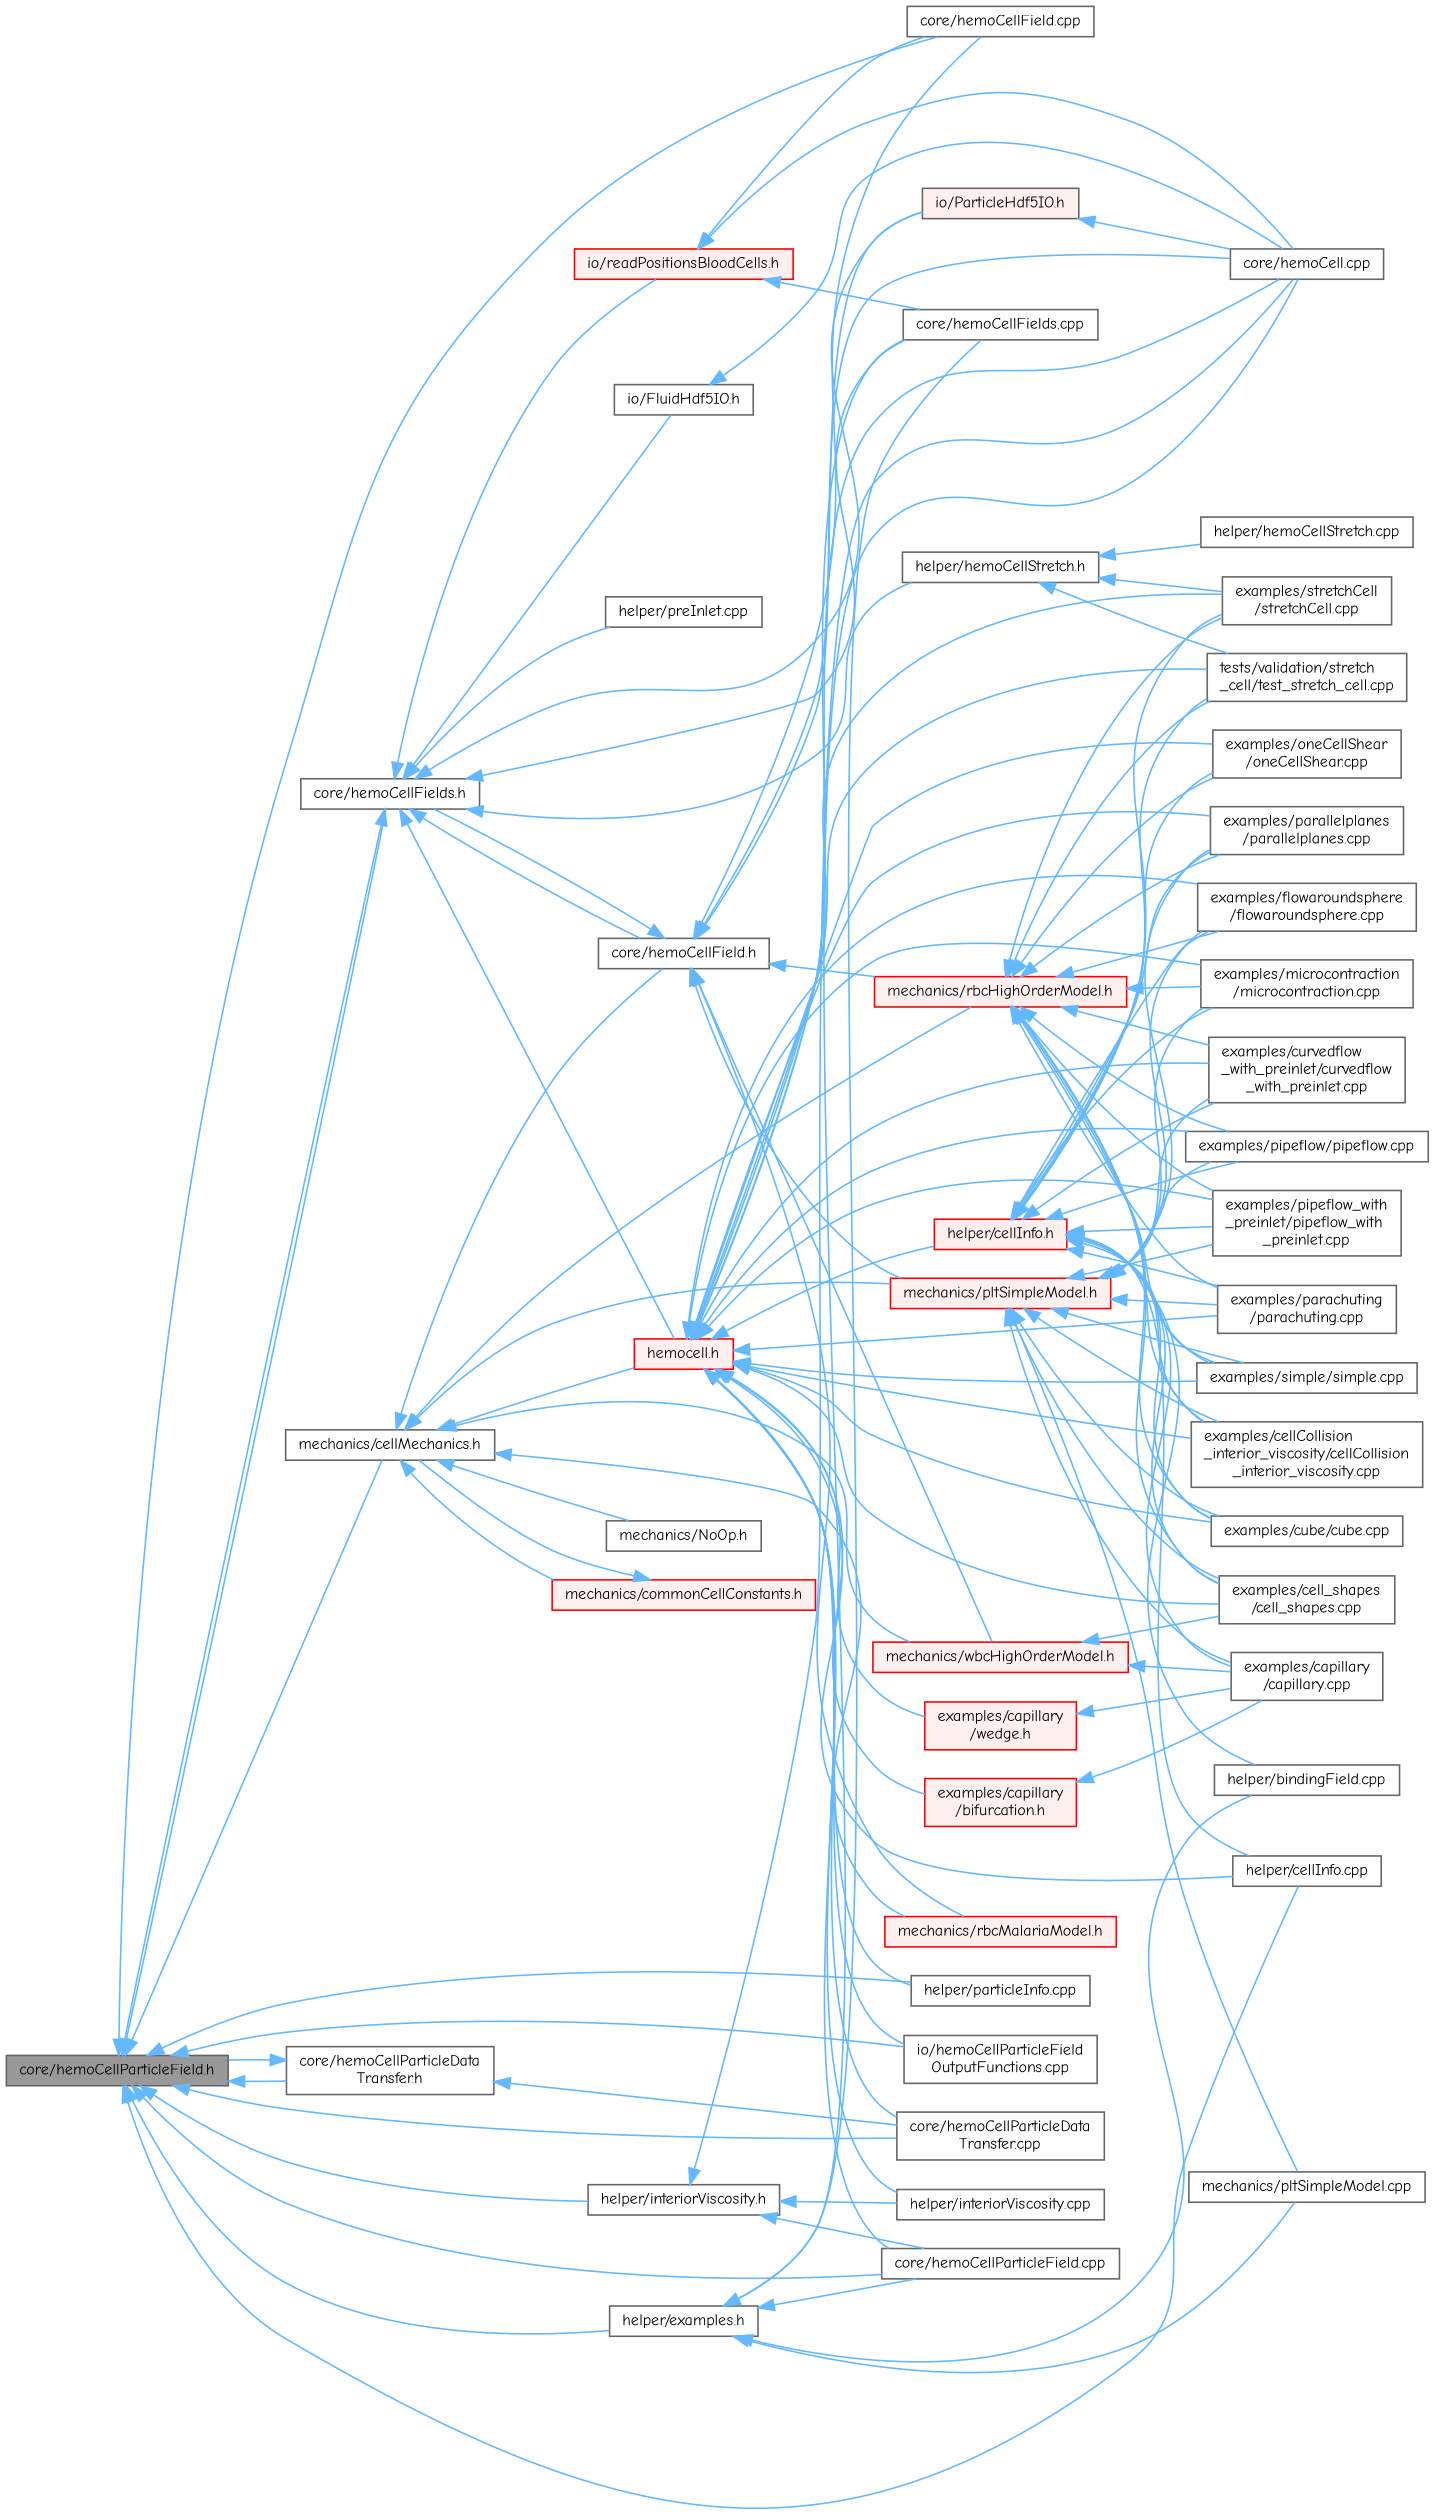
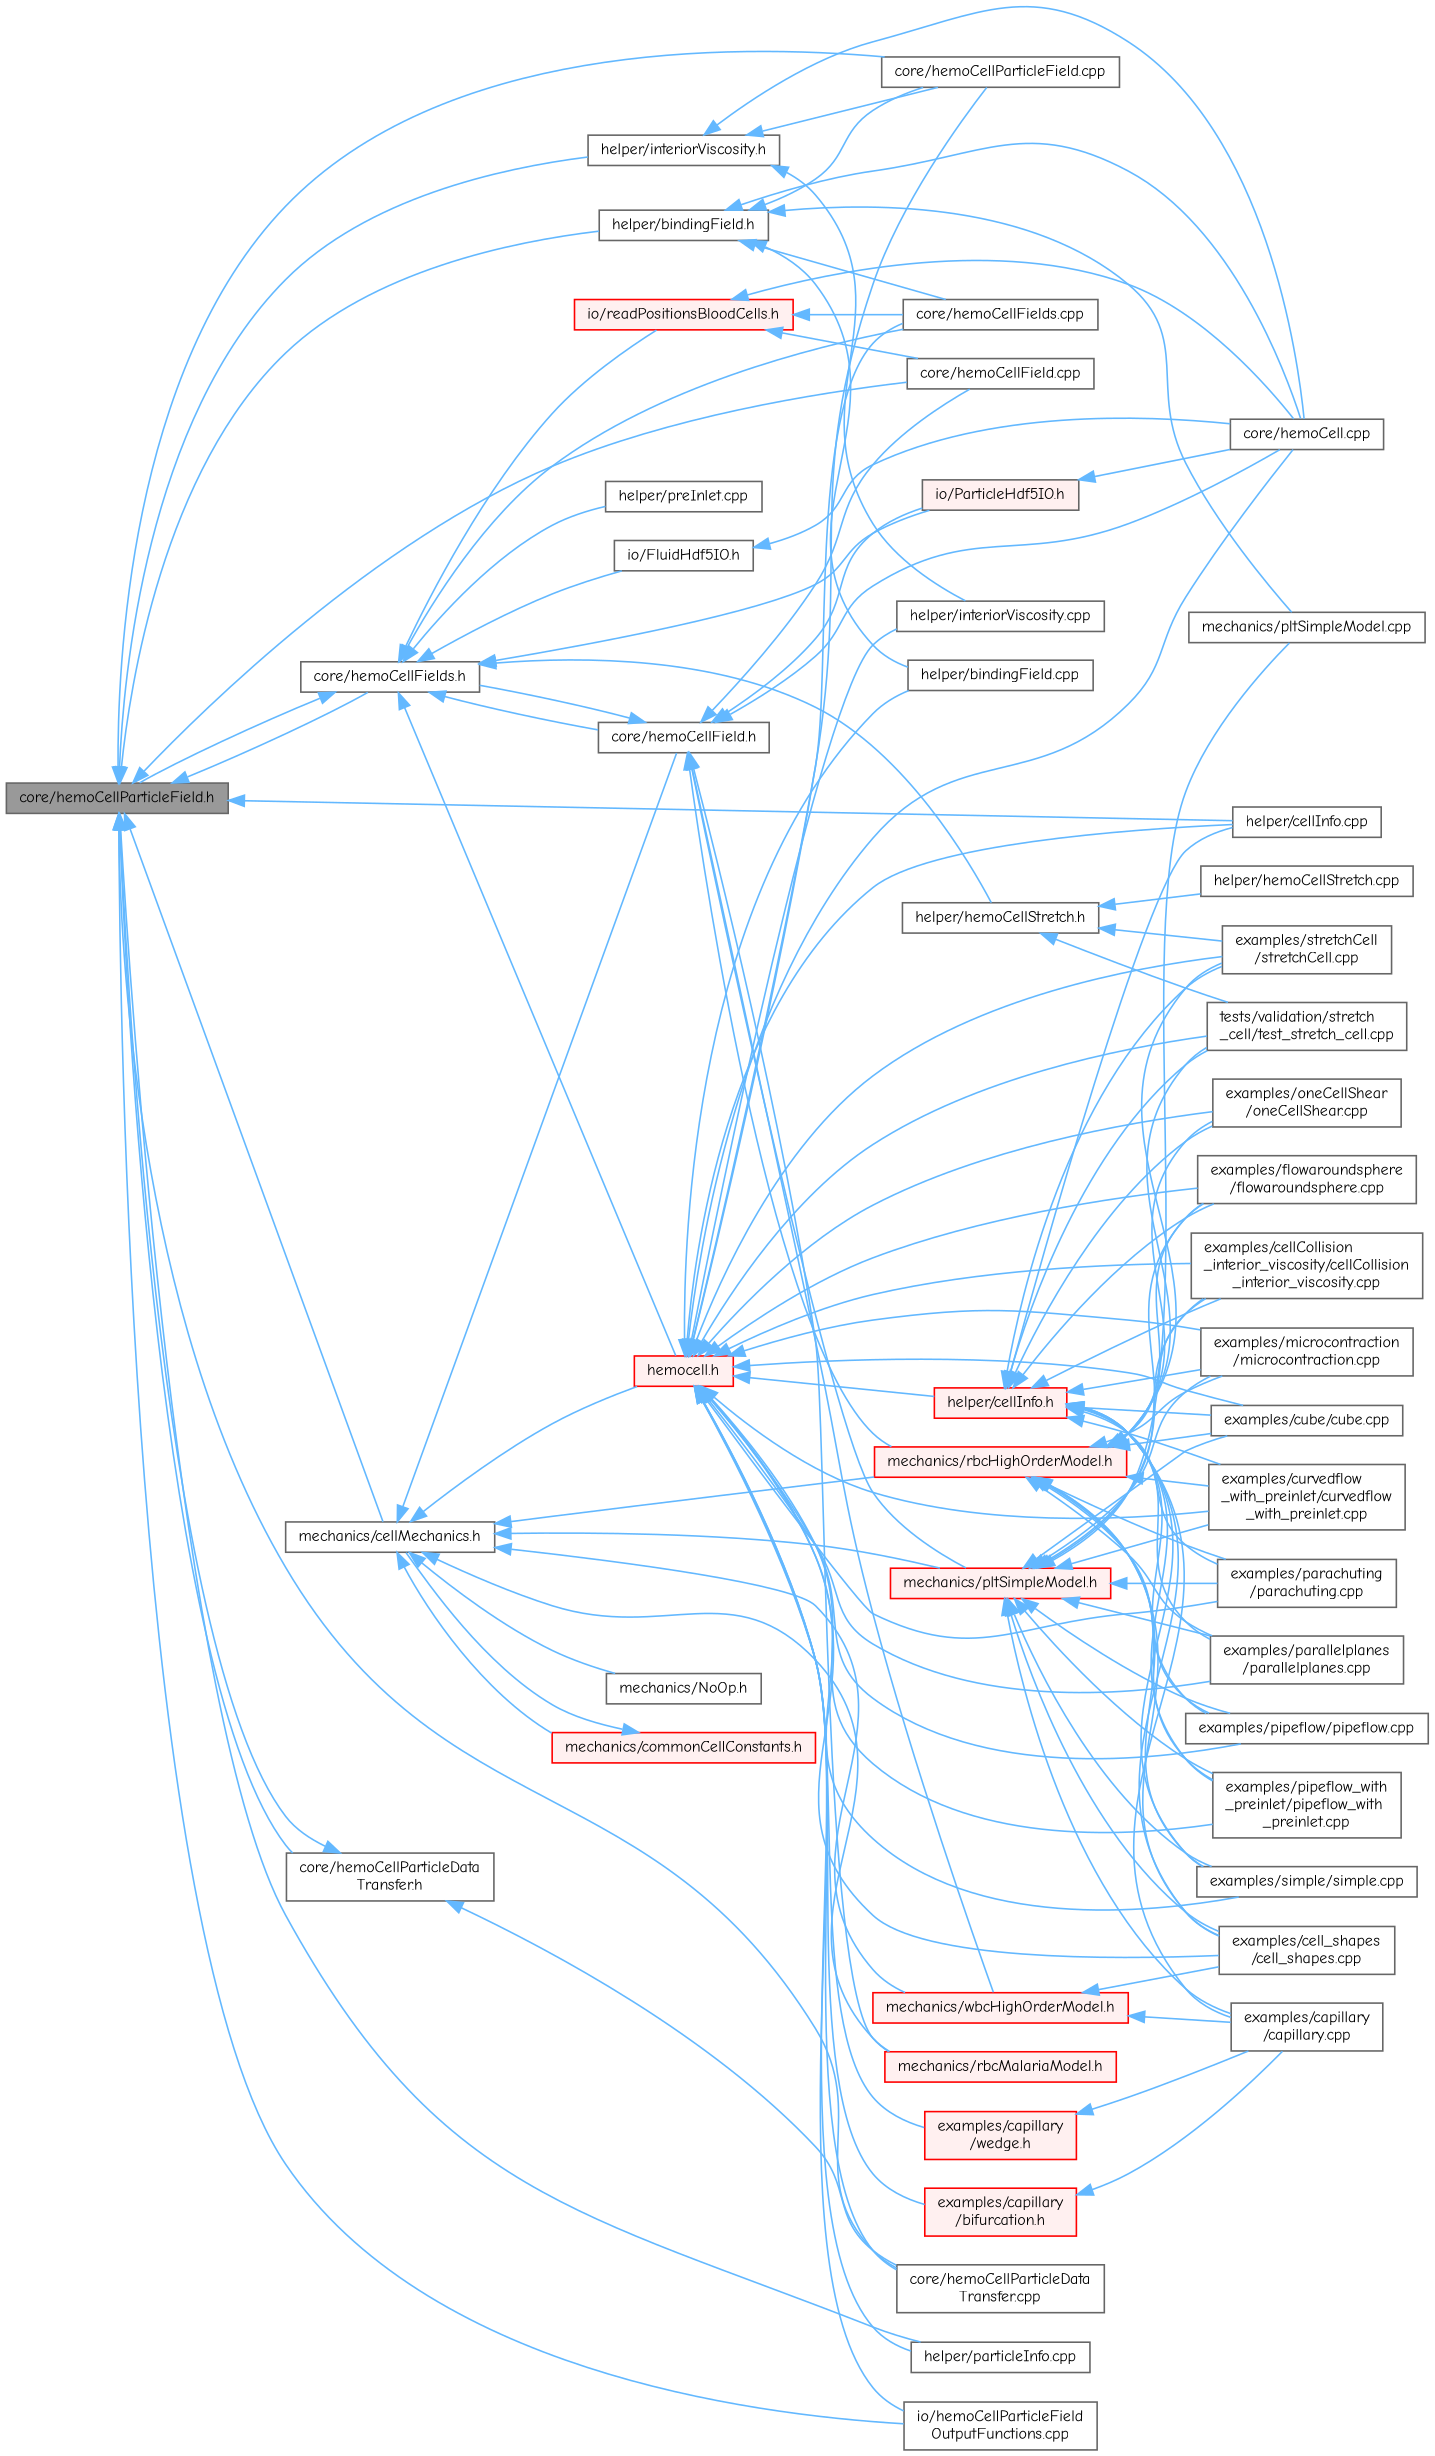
(1161, 1503) -> (720, 1022)
(684, 2321) -> (684, 225)
